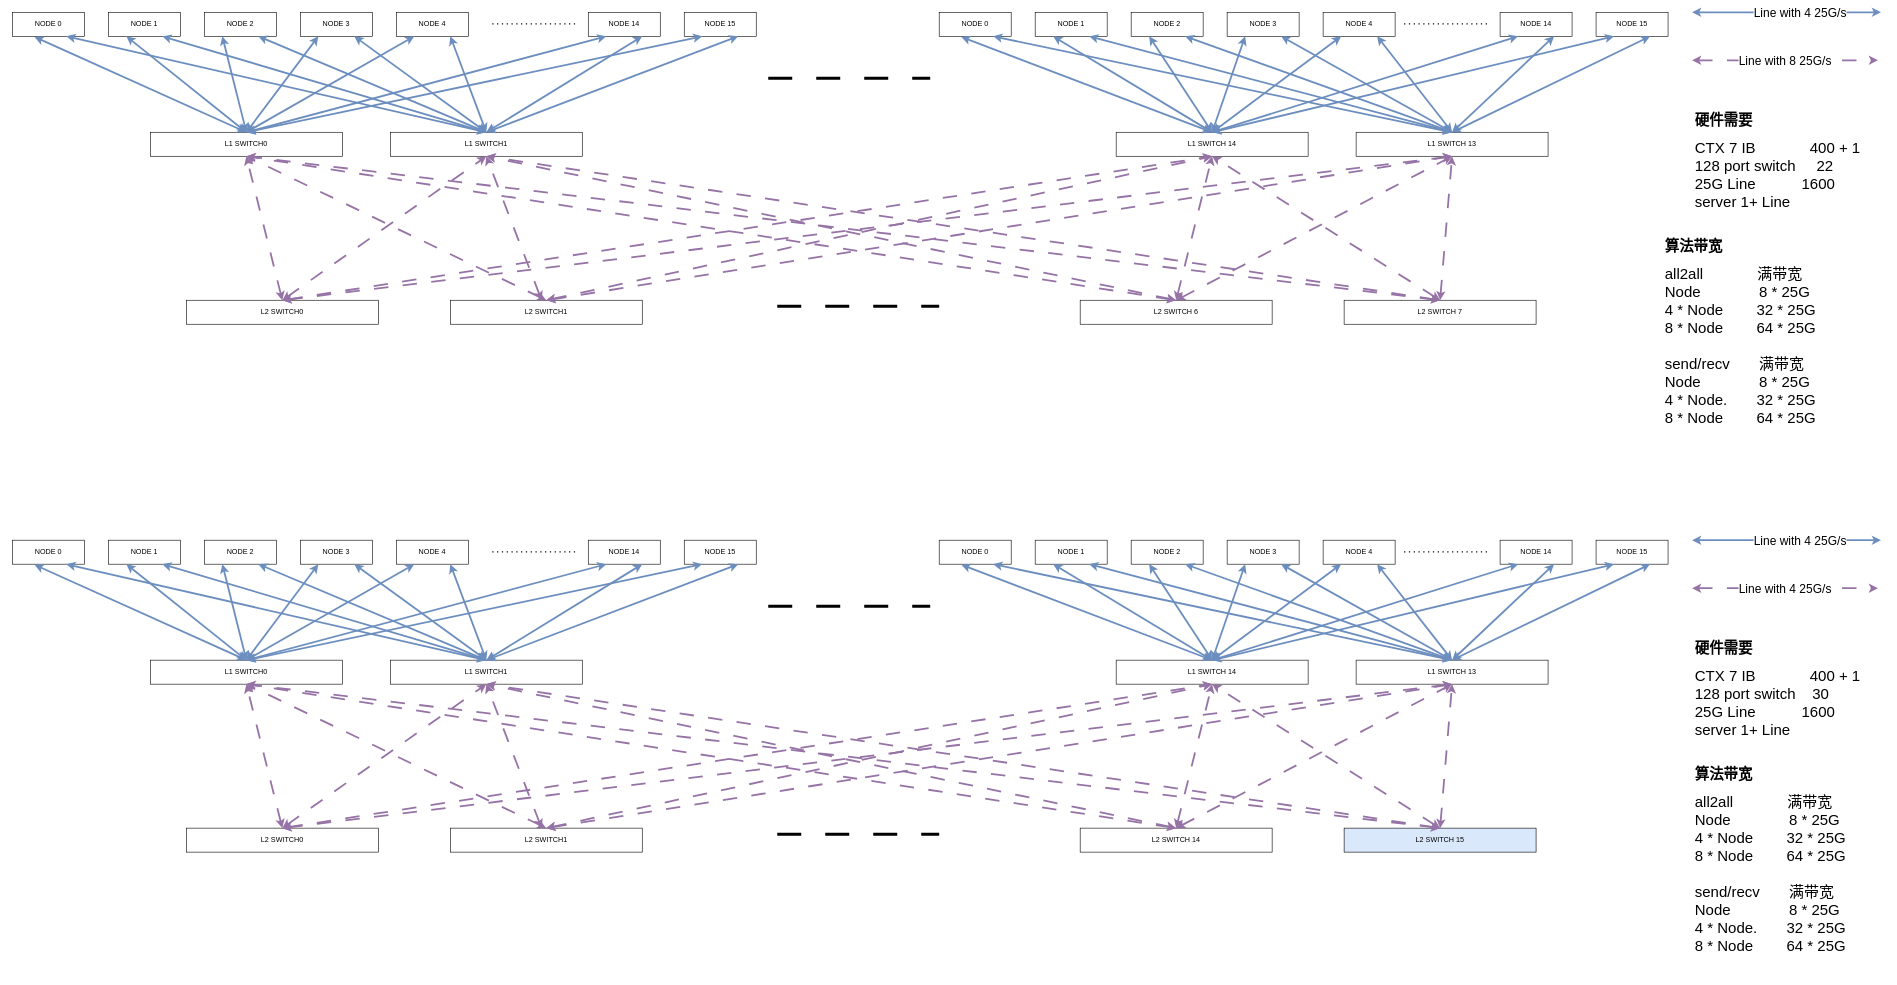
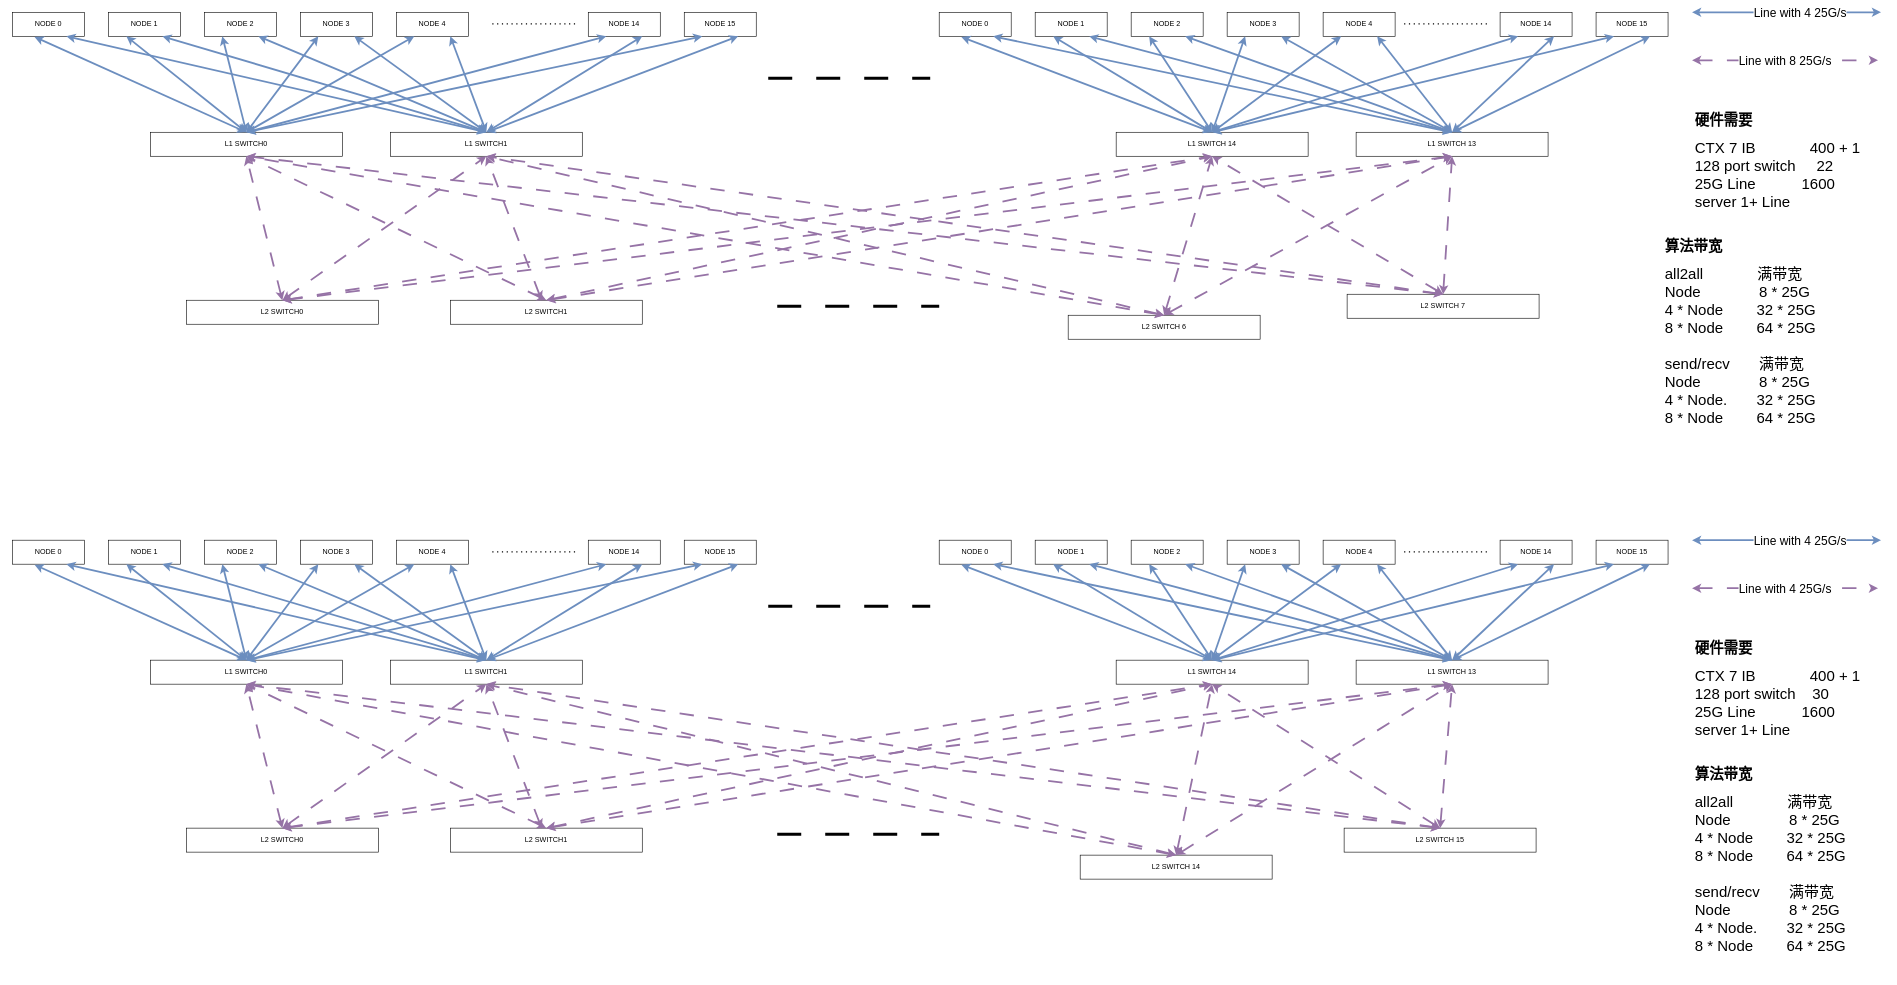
(1176, 312) -> (1164, 327)
(1440, 312) -> (1443, 306)
(1176, 840) -> (1176, 867)
(1440, 840) -> (1440, 840)
